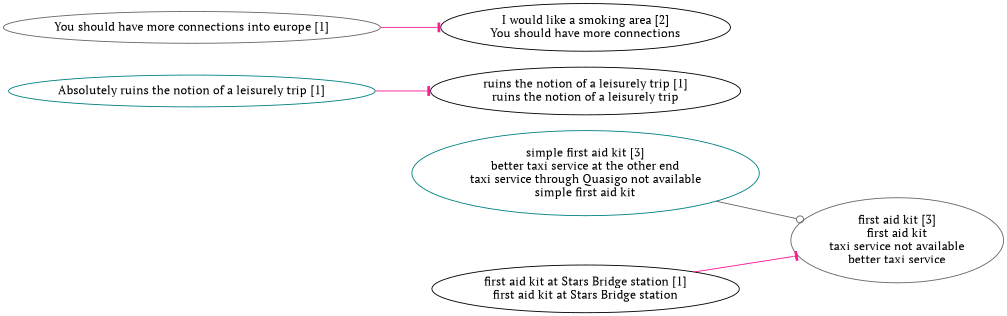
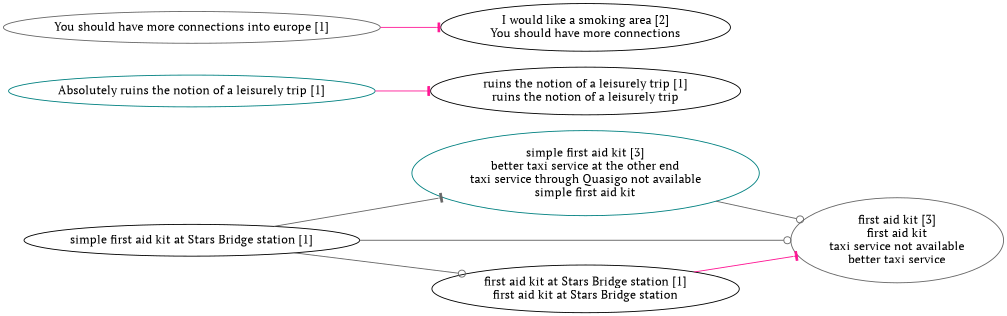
none -> (192, 240)
